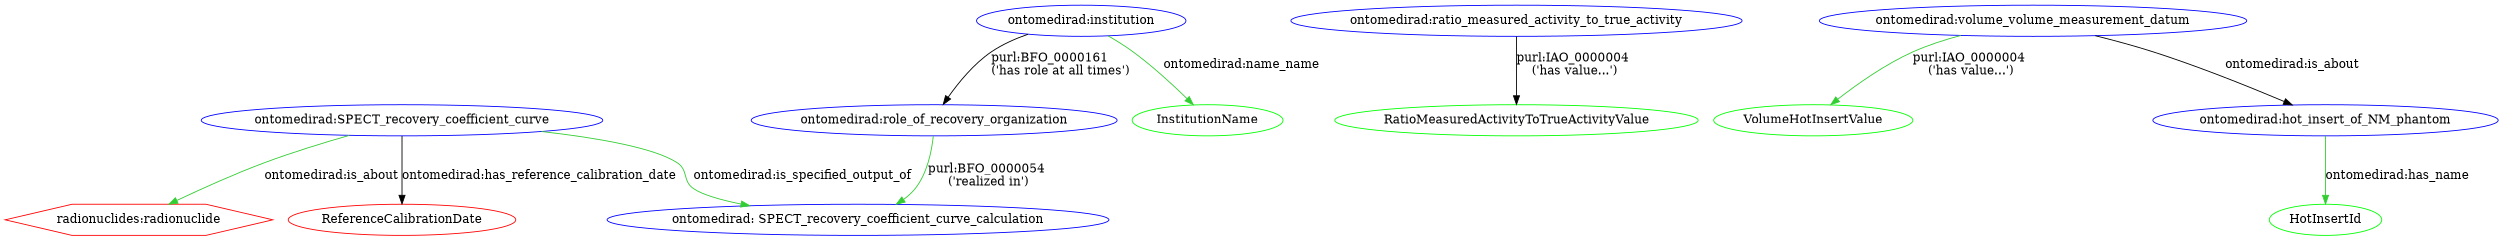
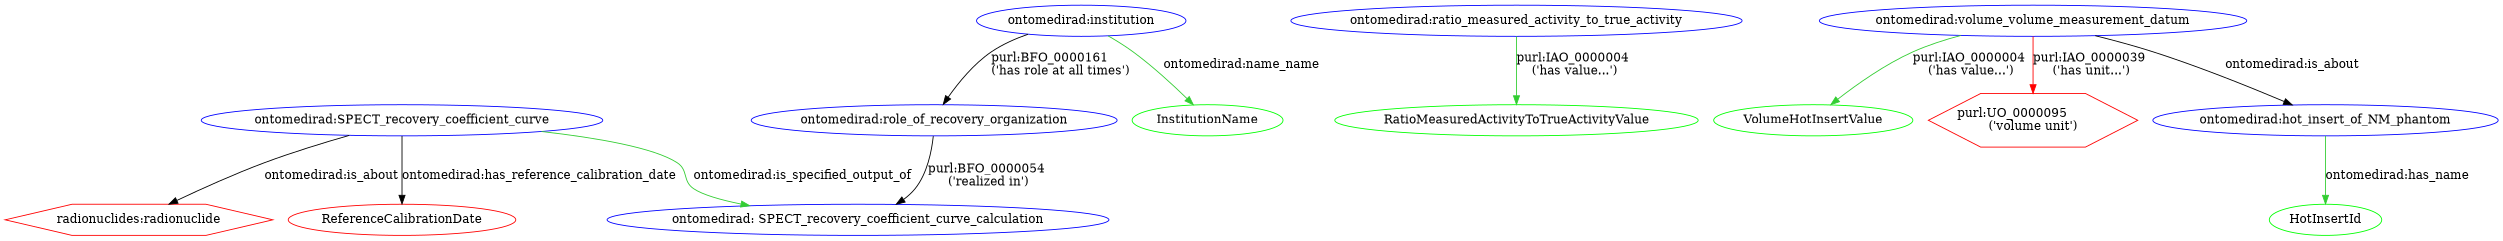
(1516, 66) -> (1516, 66)
none -> (2033, 120)
(262, 164) -> (262, 164)
(925, 171) -> (925, 171)
